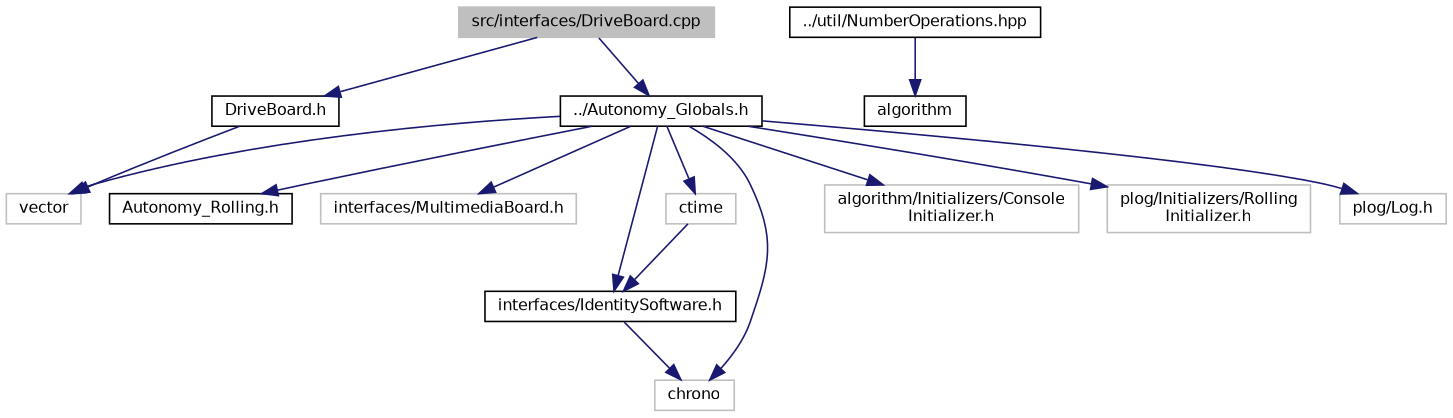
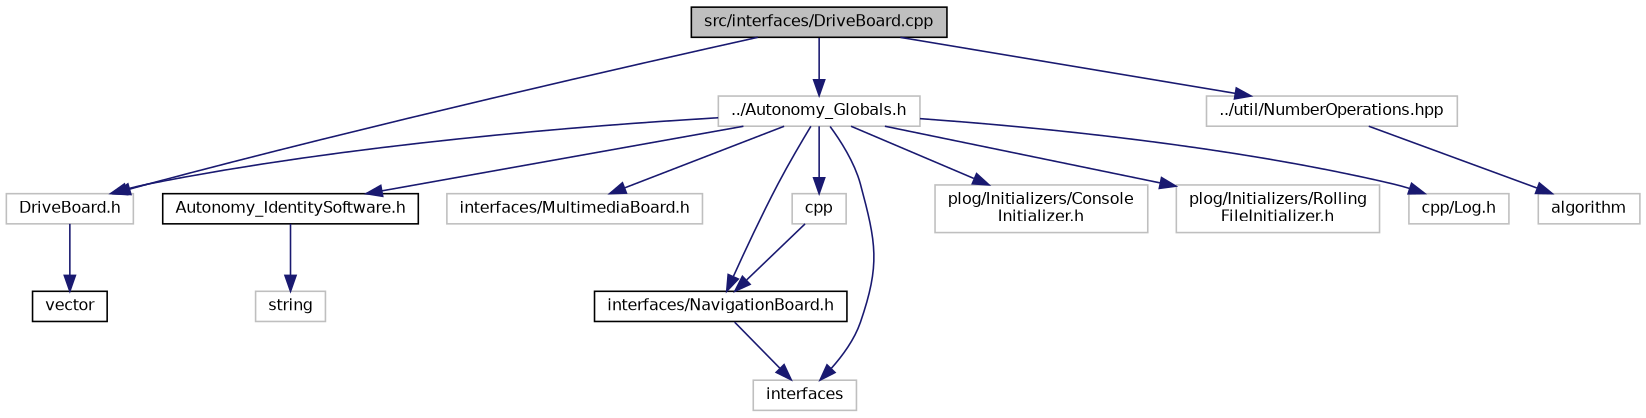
(587, 22) -> (819, 22)
(915, 22) -> (1332, 111)
none -> (1068, 65)
(275, 111) -> (70, 209)
(661, 111) -> (819, 111)
(915, 111) -> (1589, 209)
(320, 139) -> (421, 143)
(44, 209) -> (70, 306)
(201, 209) -> (291, 209)
(701, 209) -> (819, 209)
(952, 209) -> (1041, 209)
(1209, 209) -> (1278, 209)
(1393, 209) -> (1459, 209)
none -> (291, 306)
(610, 306) -> (721, 306)
(695, 395) -> (805, 395)
